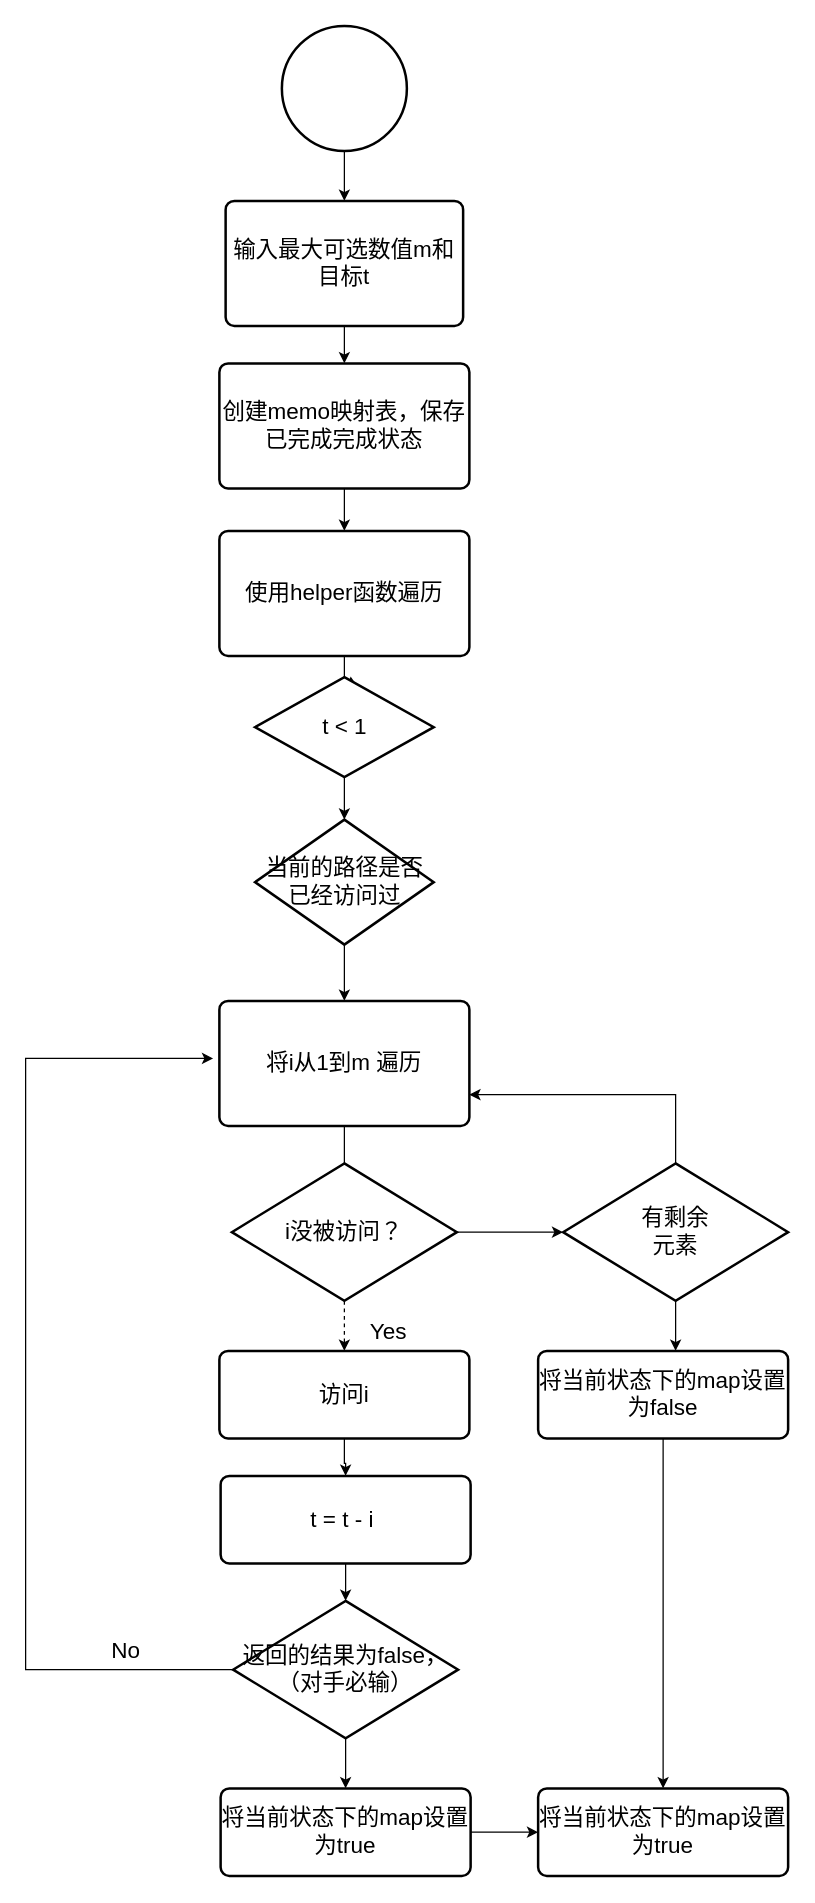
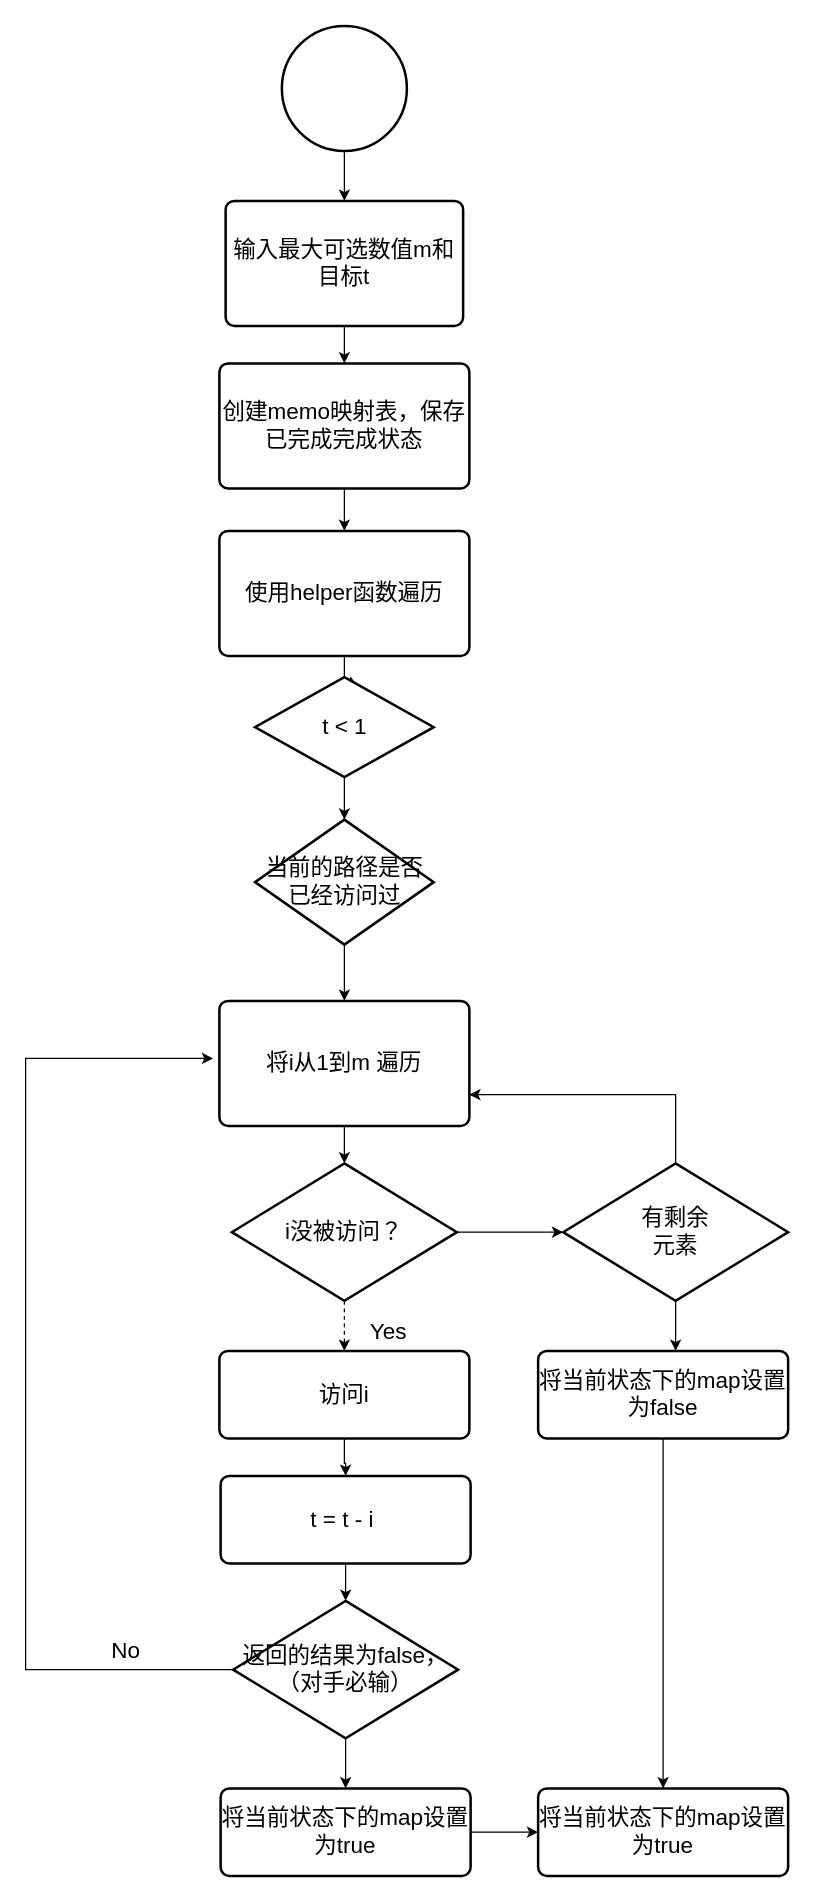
(344, 1157) -> (344, 1153)
